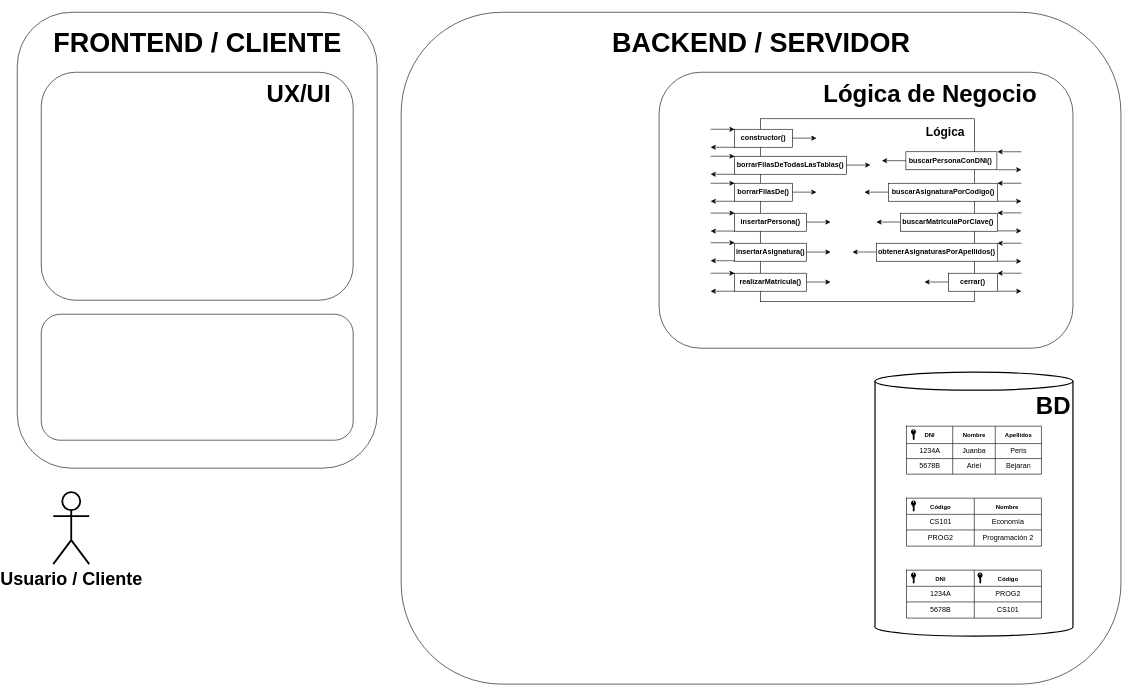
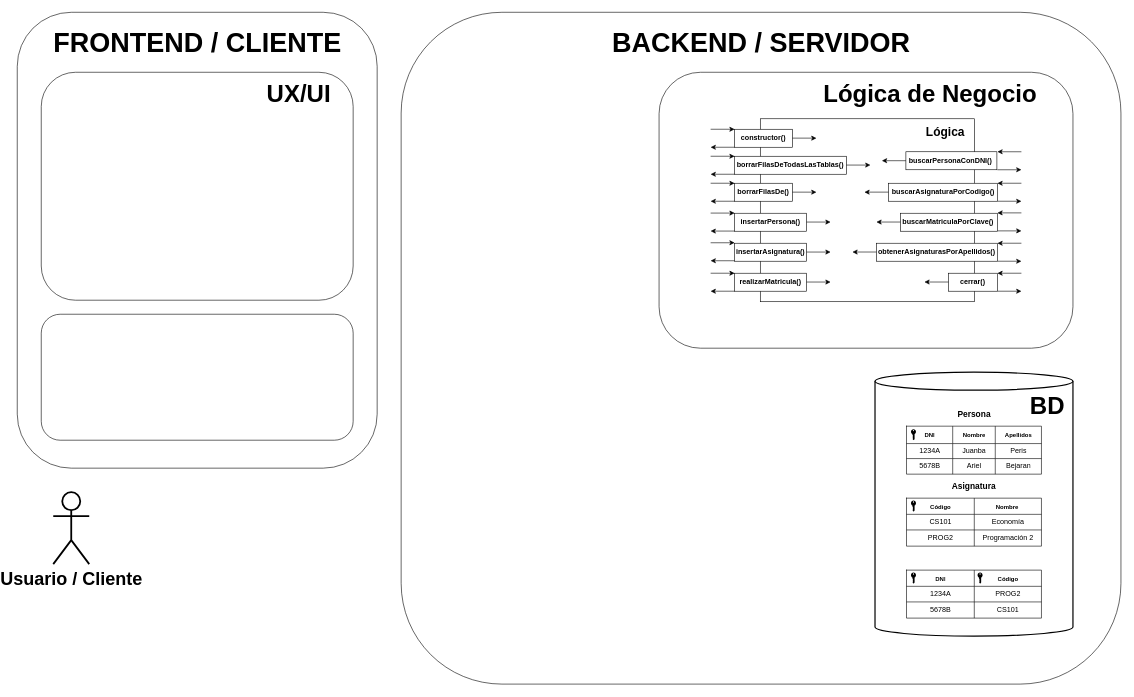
(1054, 405) -> (1048, 405)
none -> (974, 414)
none -> (974, 486)
